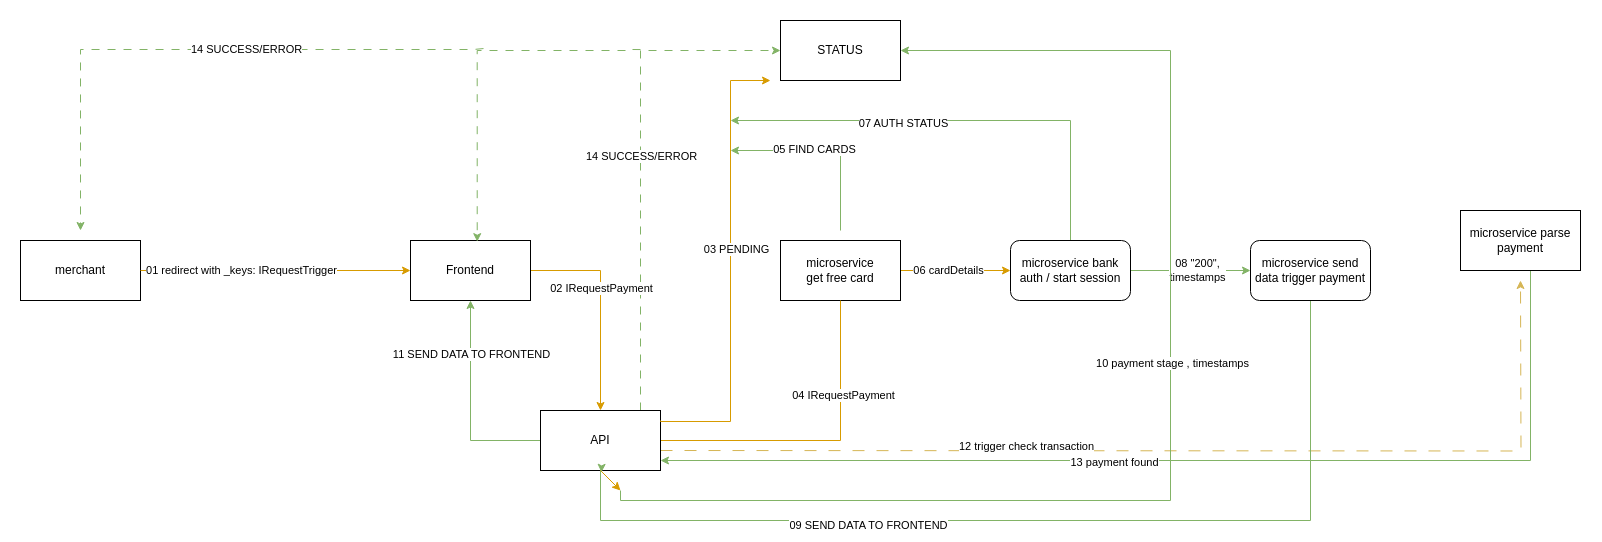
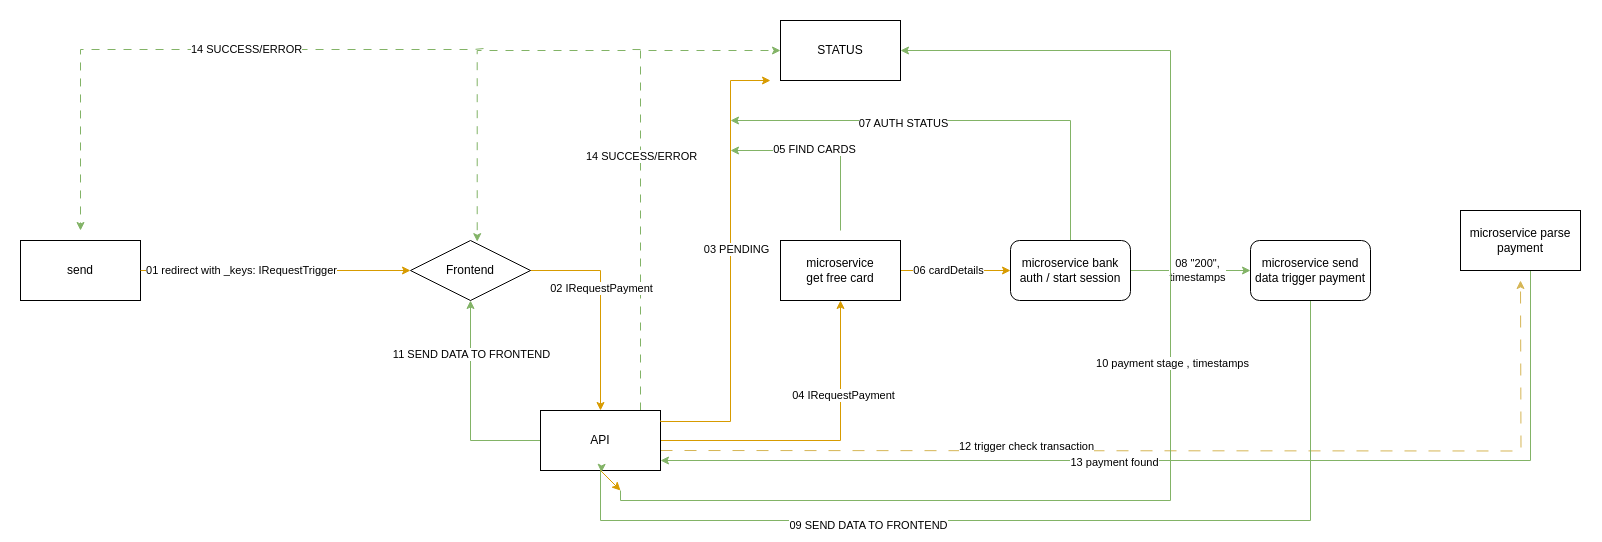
(81, 271) -> (81, 271)
(471, 271) -> (471, 271)
(841, 306) -> (841, 308)
